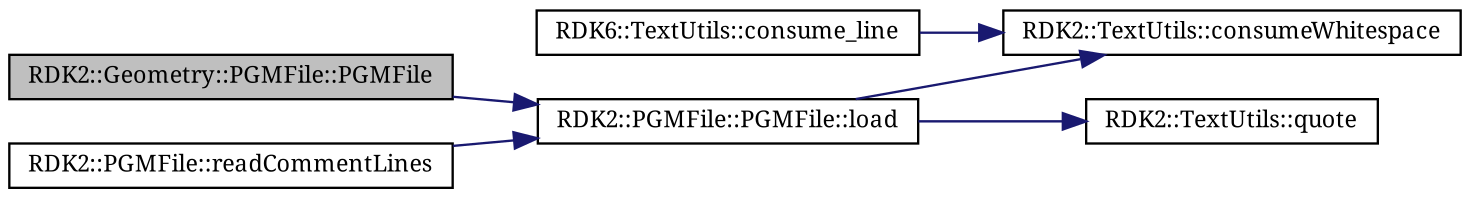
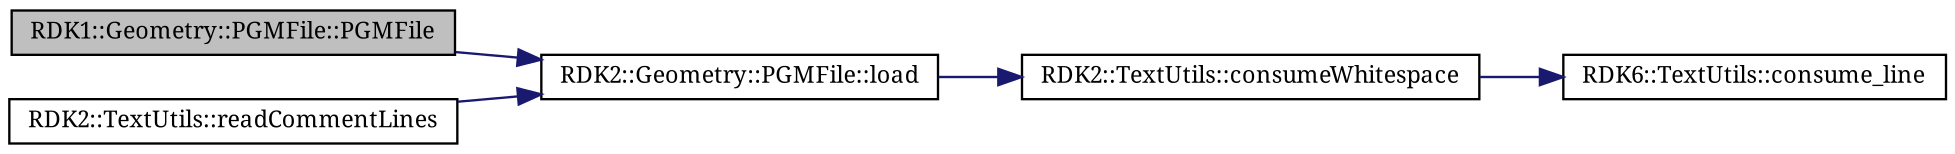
(949, 33) -> (1510, 77)
(231, 77) -> (233, 33)
(728, 121) -> (740, 77)
(1232, 121) -> none
(231, 166) -> (233, 121)
